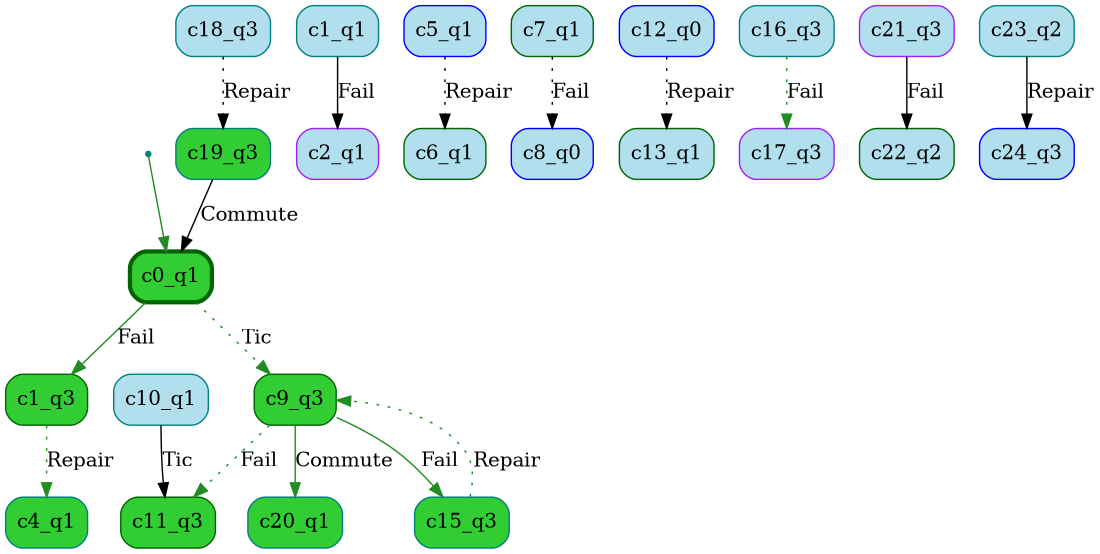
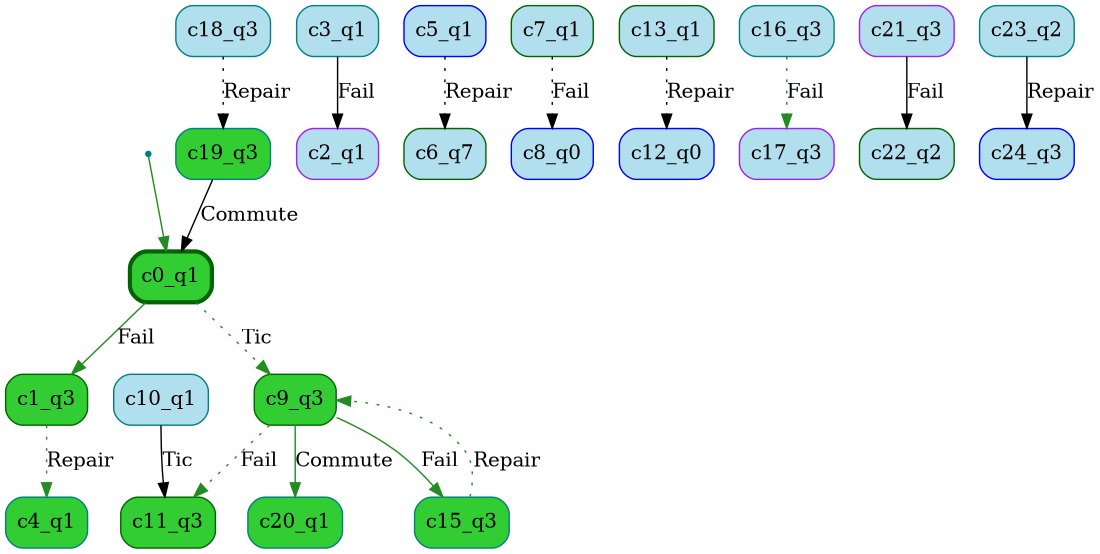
(338, 31) -> (338, 31)
(667, 85) -> (667, 85)
(445, 154) -> (445, 154)
